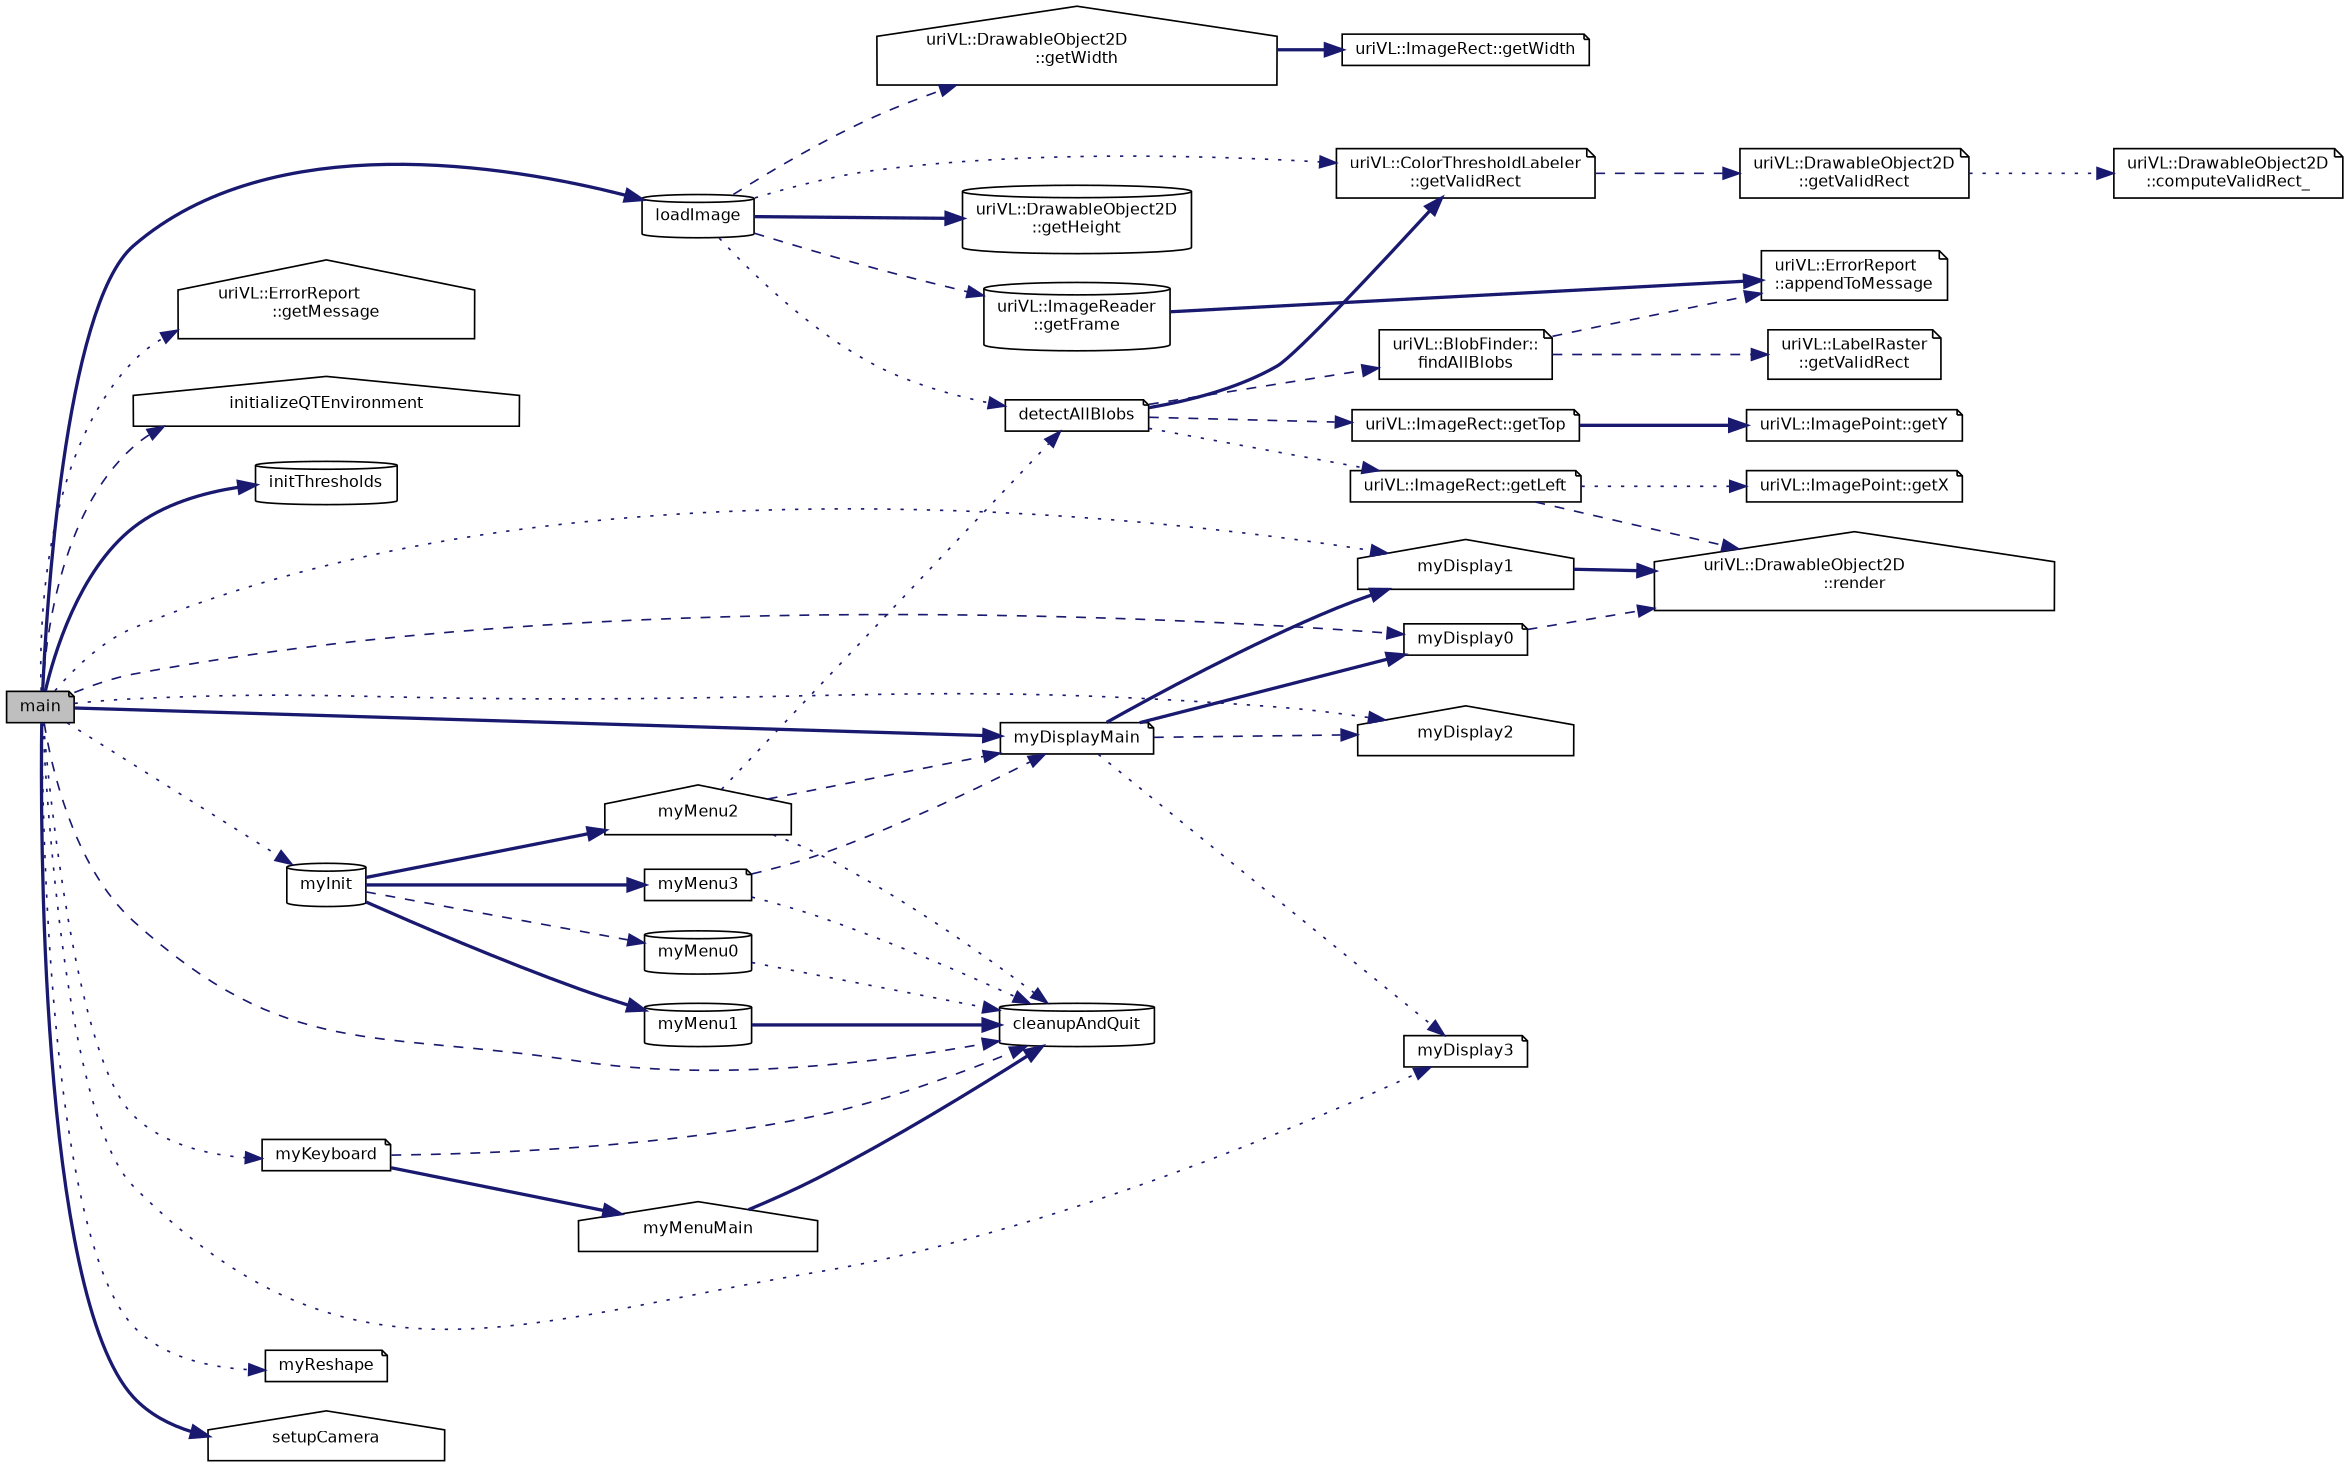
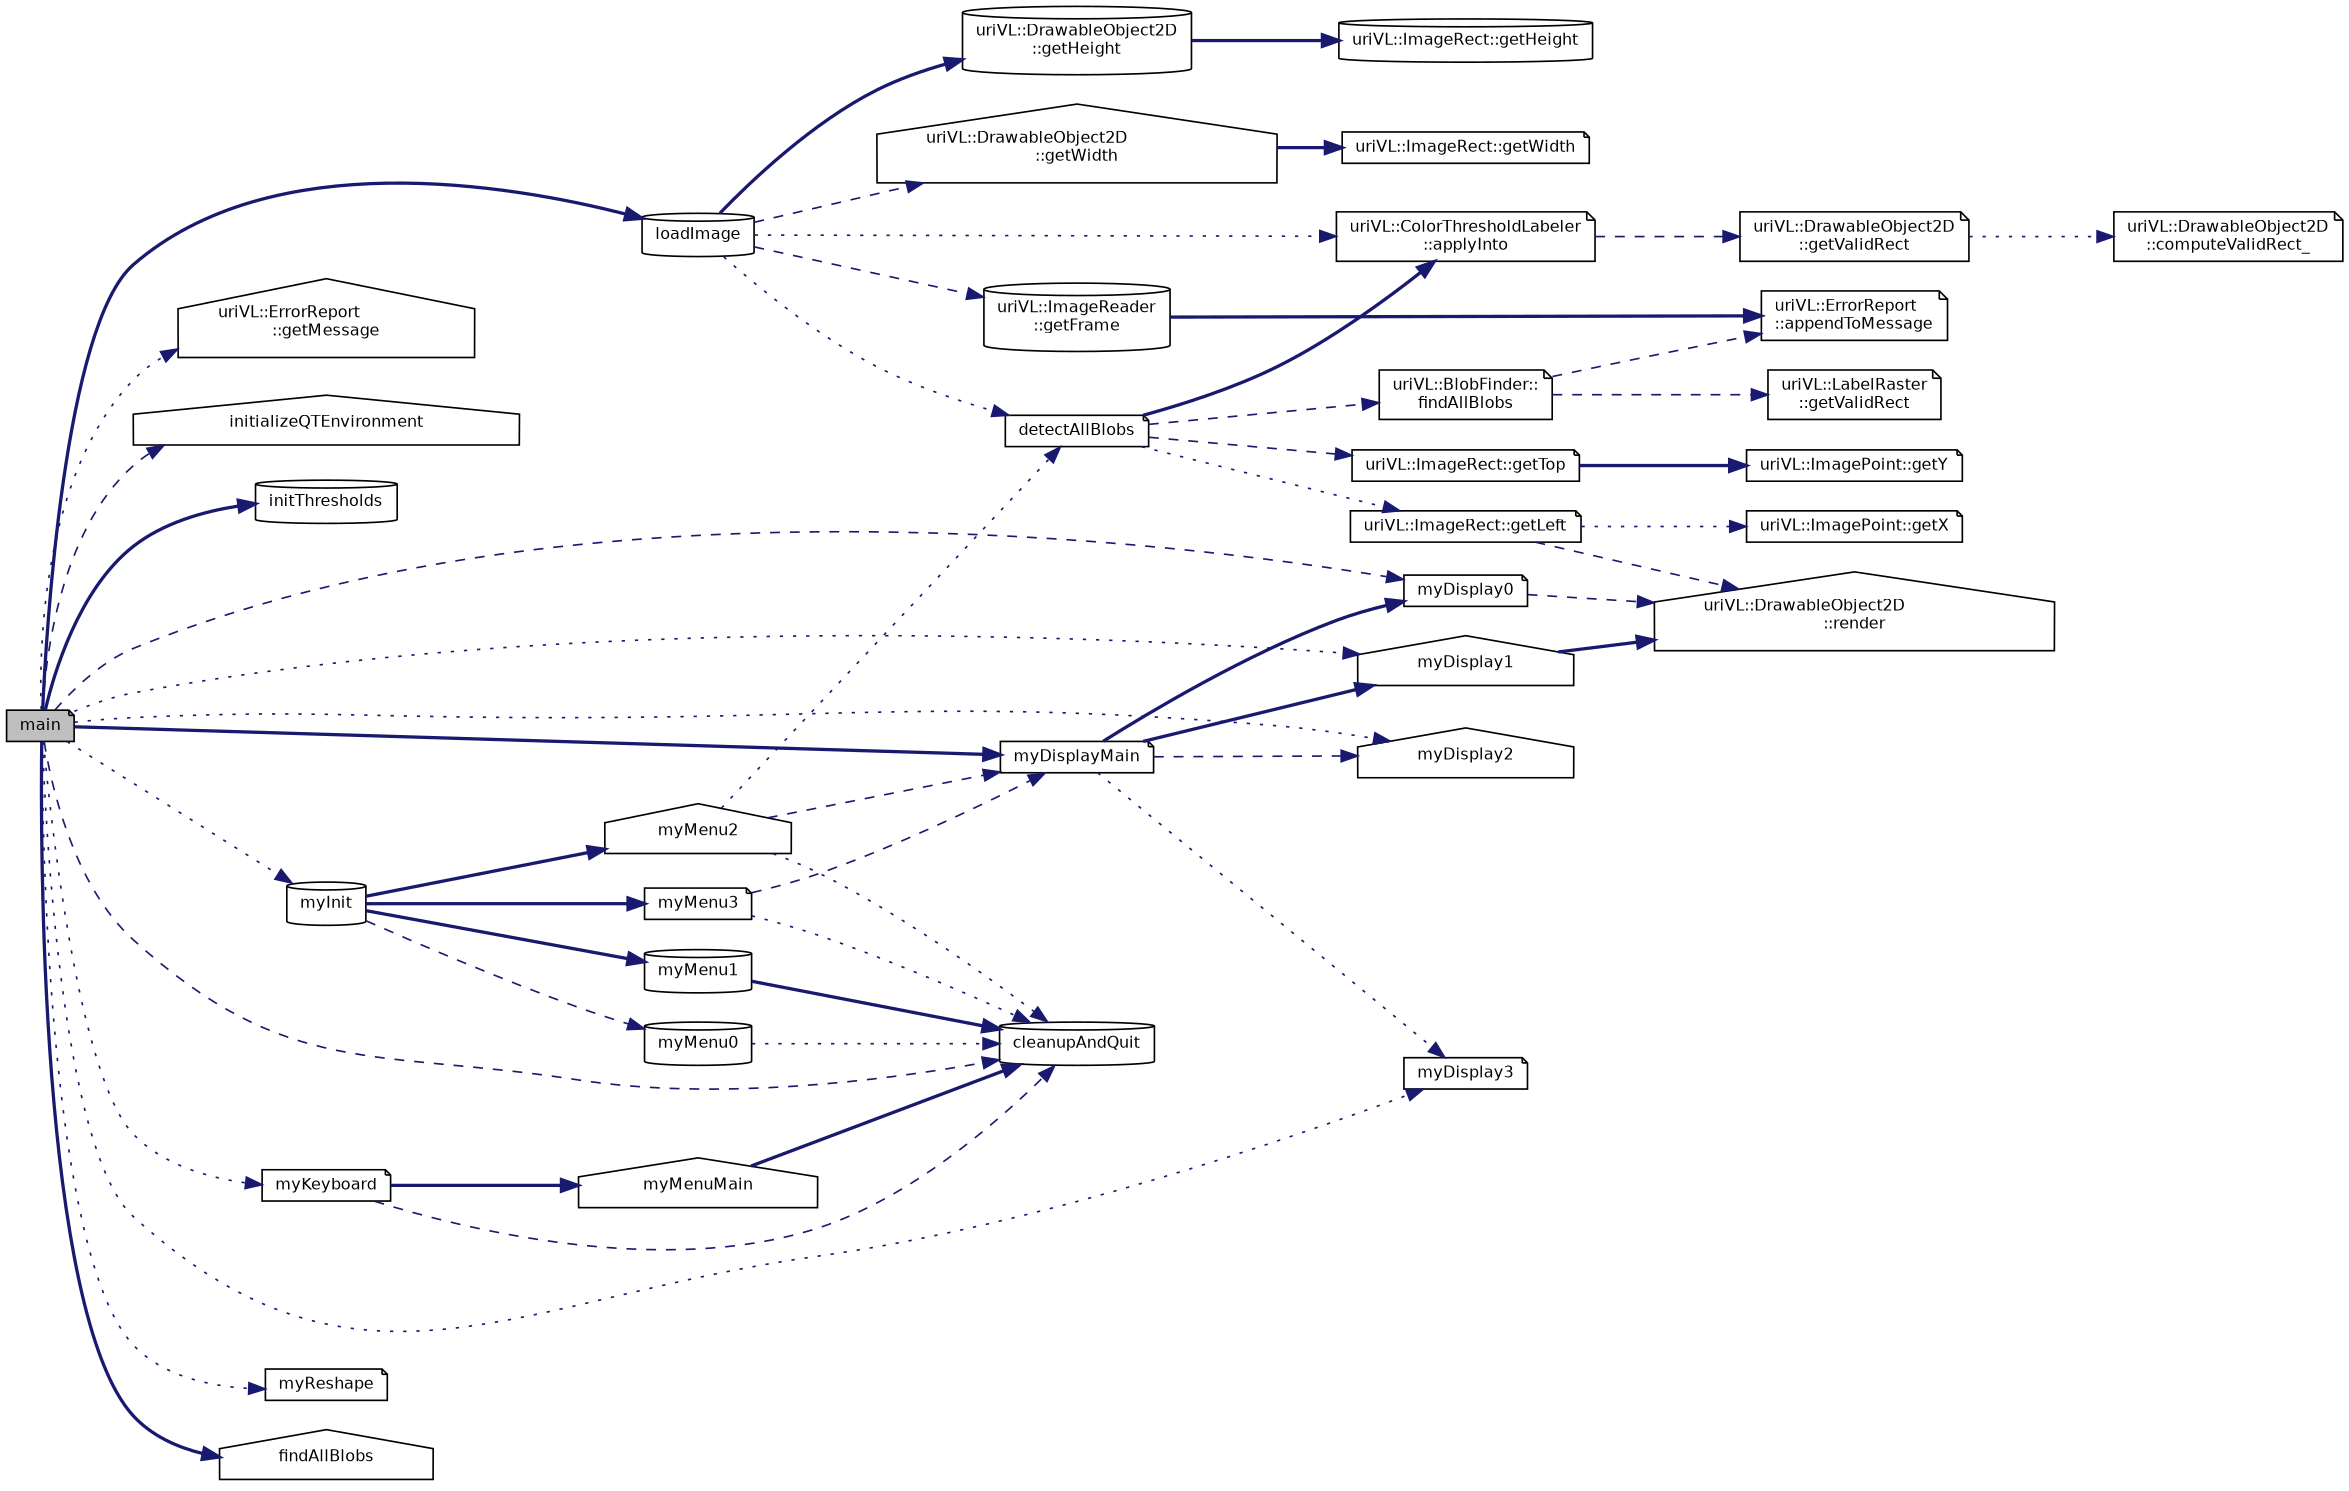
none -> (1466, 41)
(1466, 173) -> (1466, 237)
(326, 1438) -> (326, 1457)
